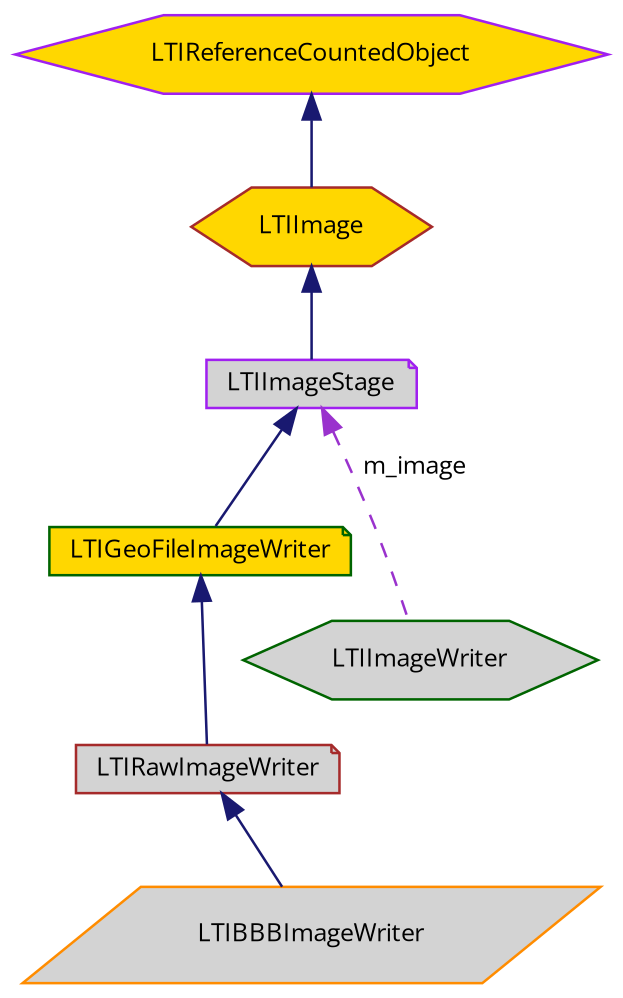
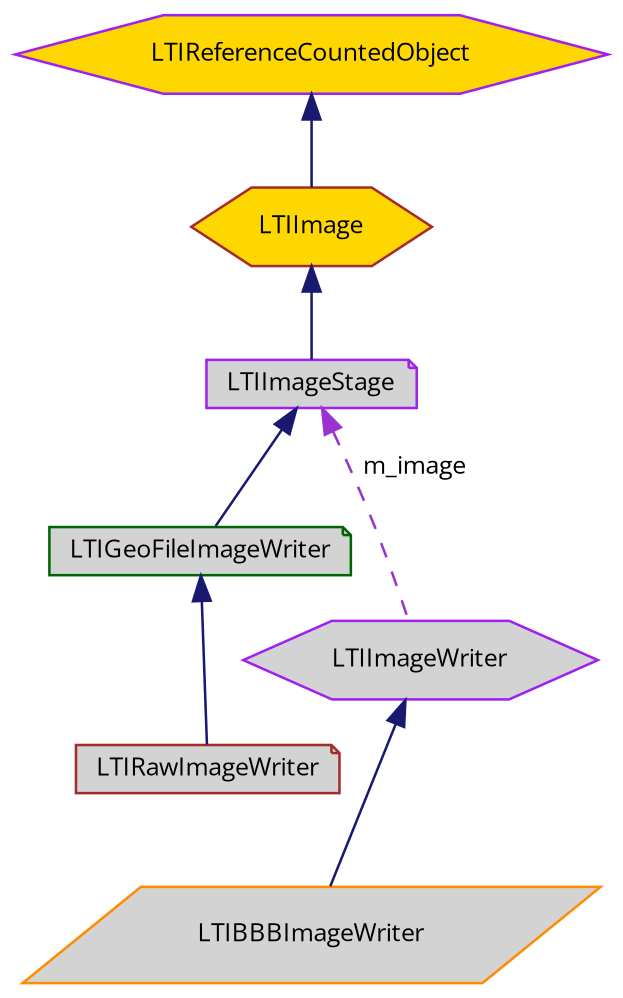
(200, 551) -> (200, 551)
(421, 660) -> (421, 660)
(259, 851) -> (363, 805)
